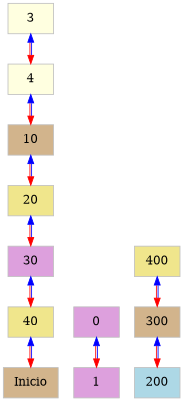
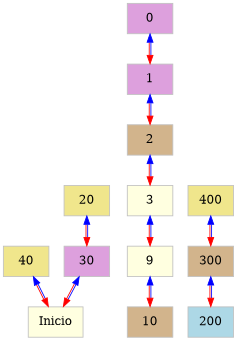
(31, 79) -> (150, 261)
none -> (150, 140)
(31, 170) -> none
(31, 292) -> (71, 292)
(31, 383) -> (56, 322)
